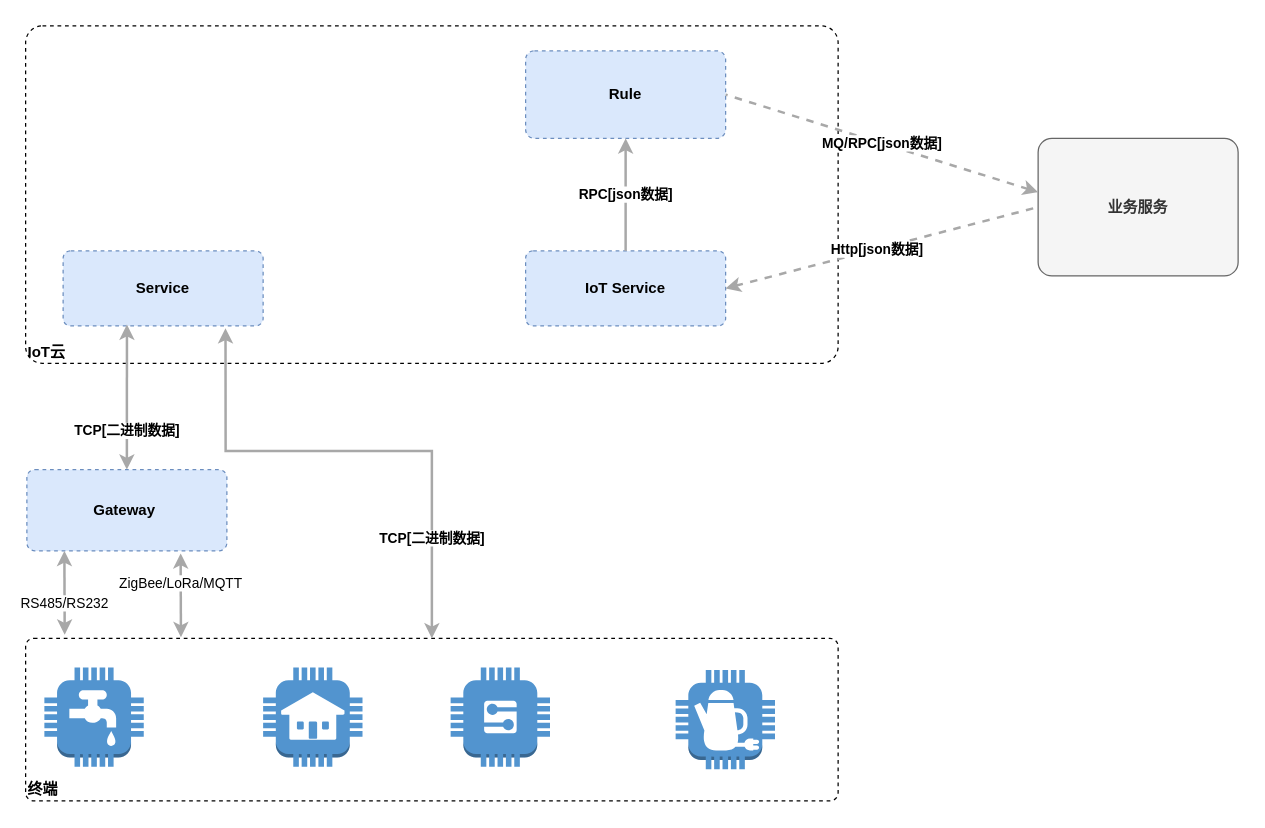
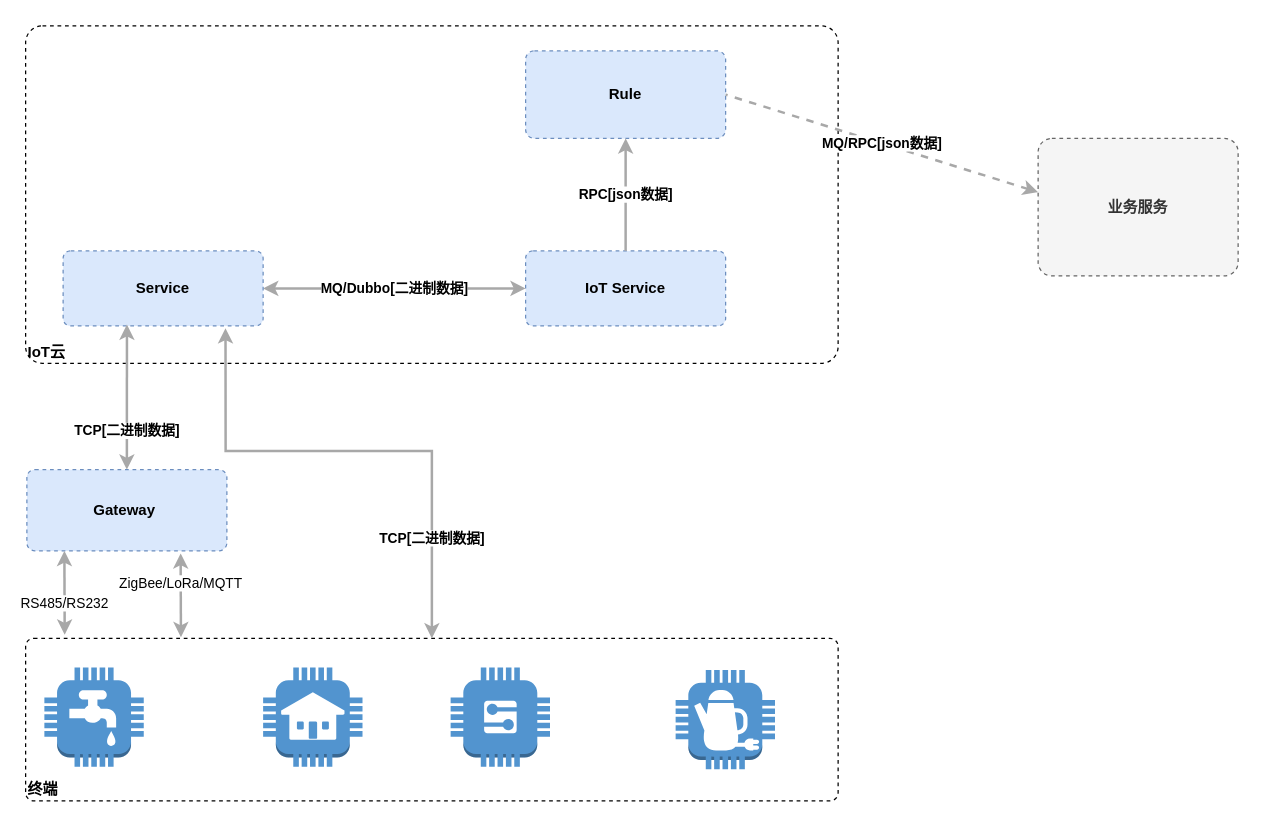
(1138, 207) -> (1138, 207)
(880, 248) -> none
none -> (357, 288)
